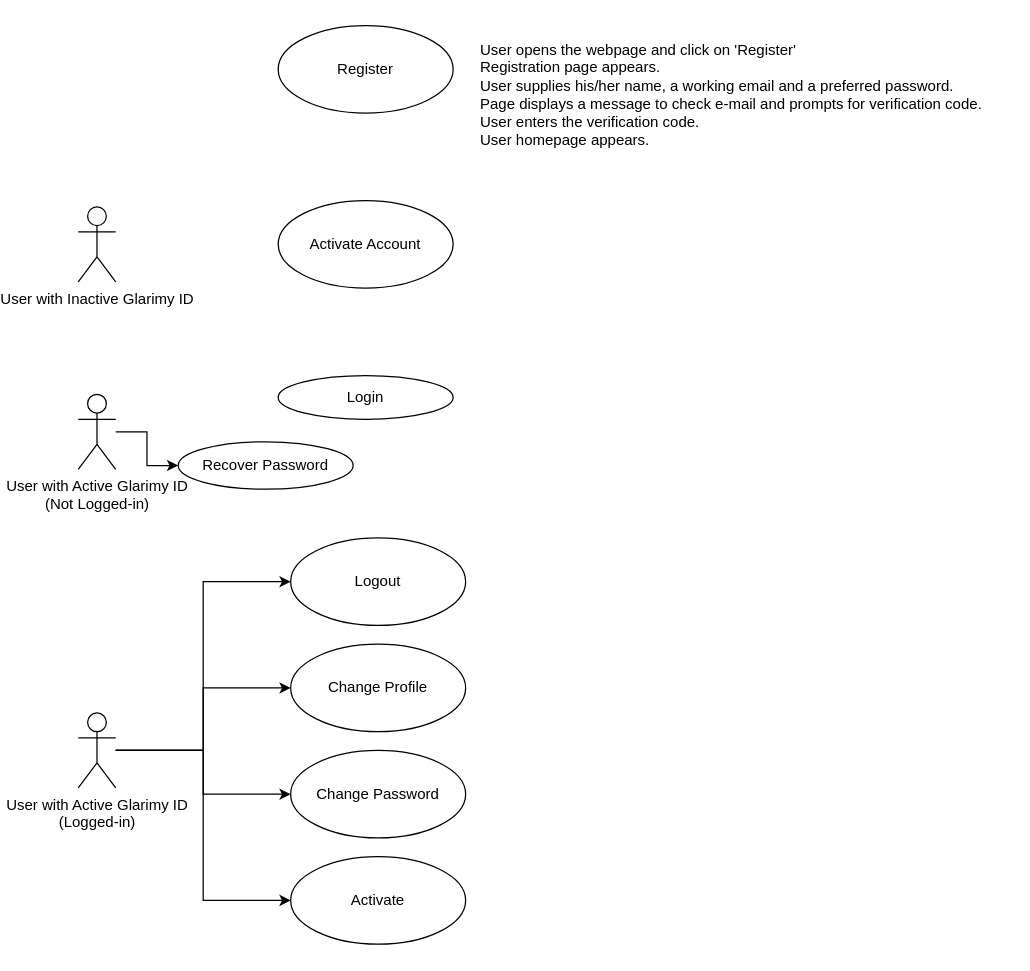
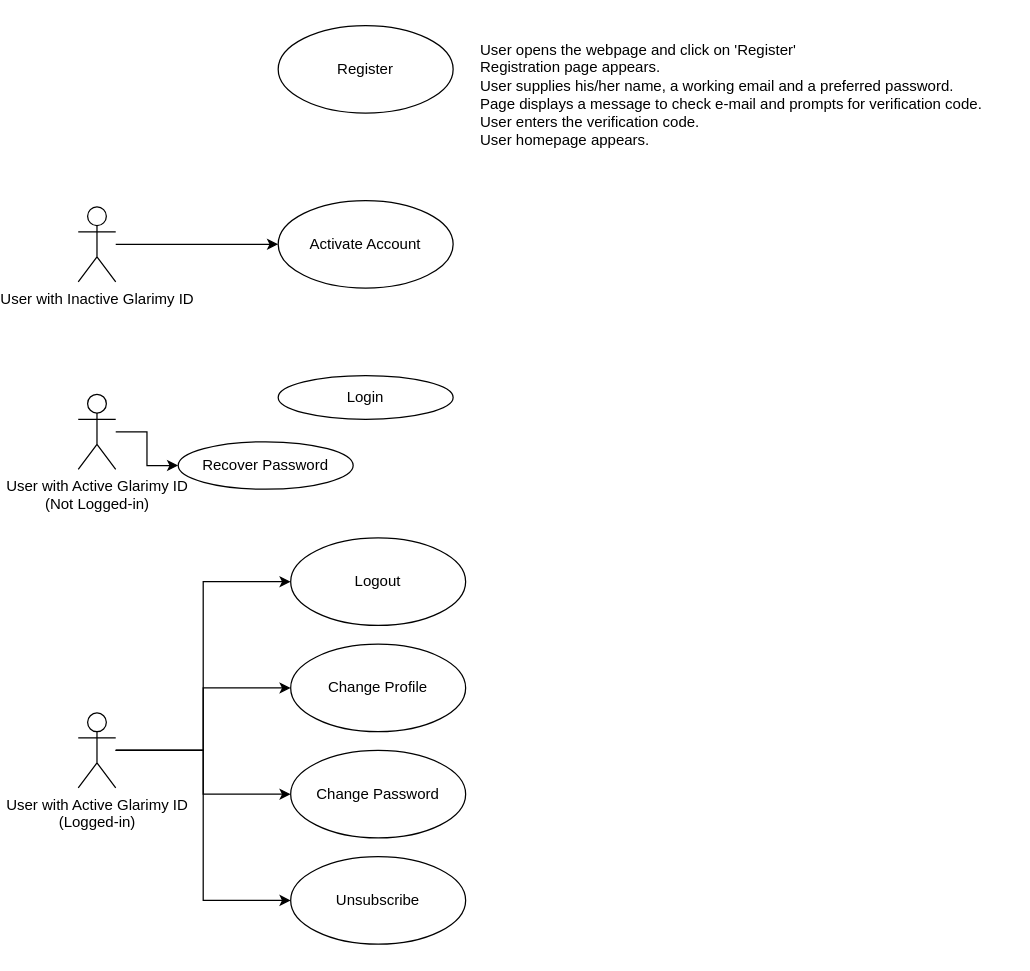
none -> (193, 244)
(378, 901) -> (378, 901)
